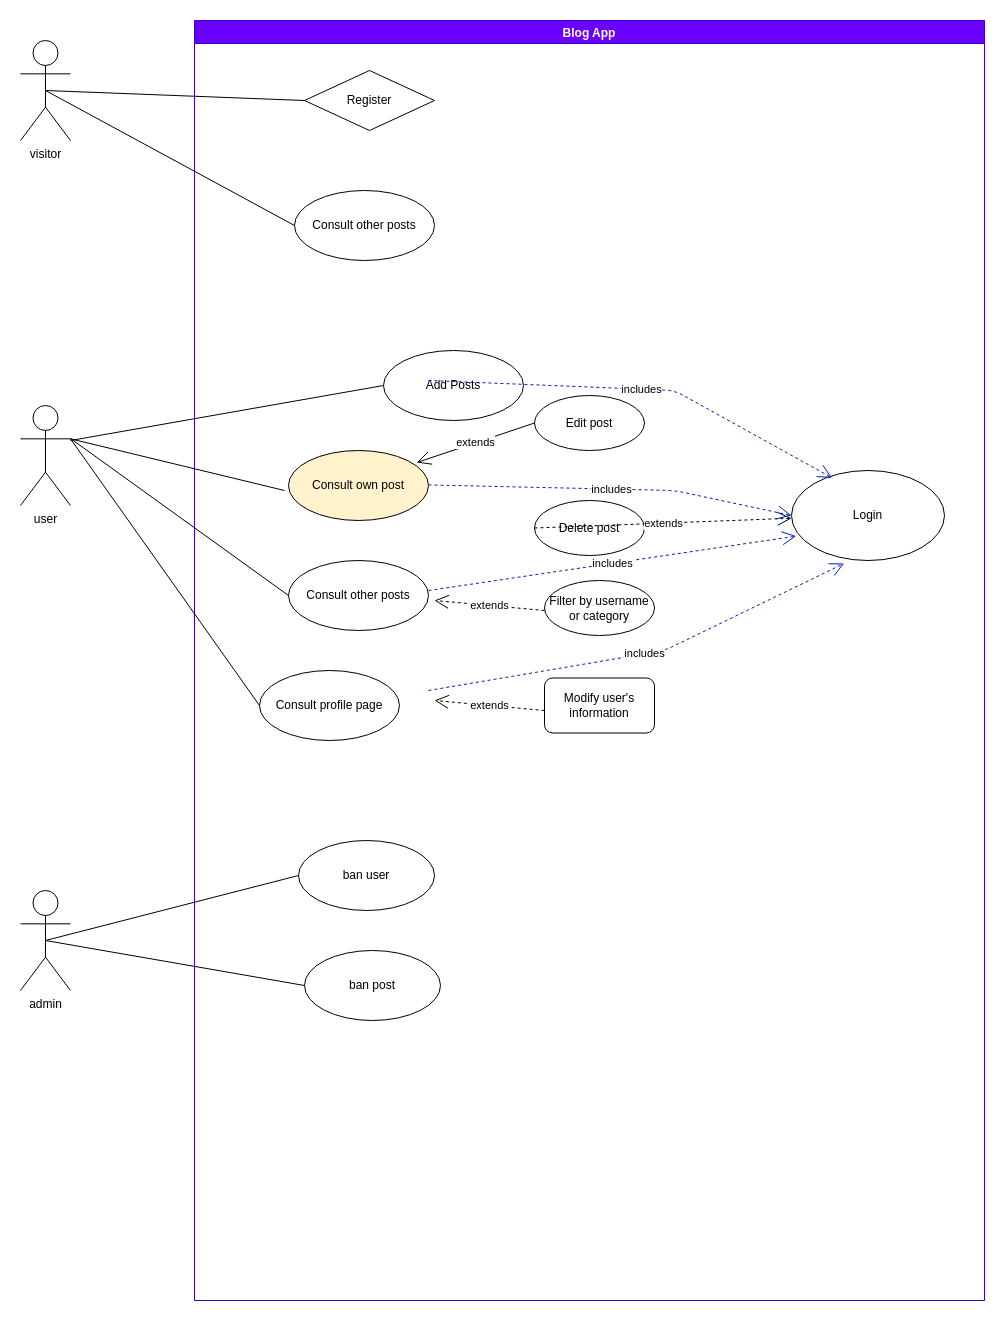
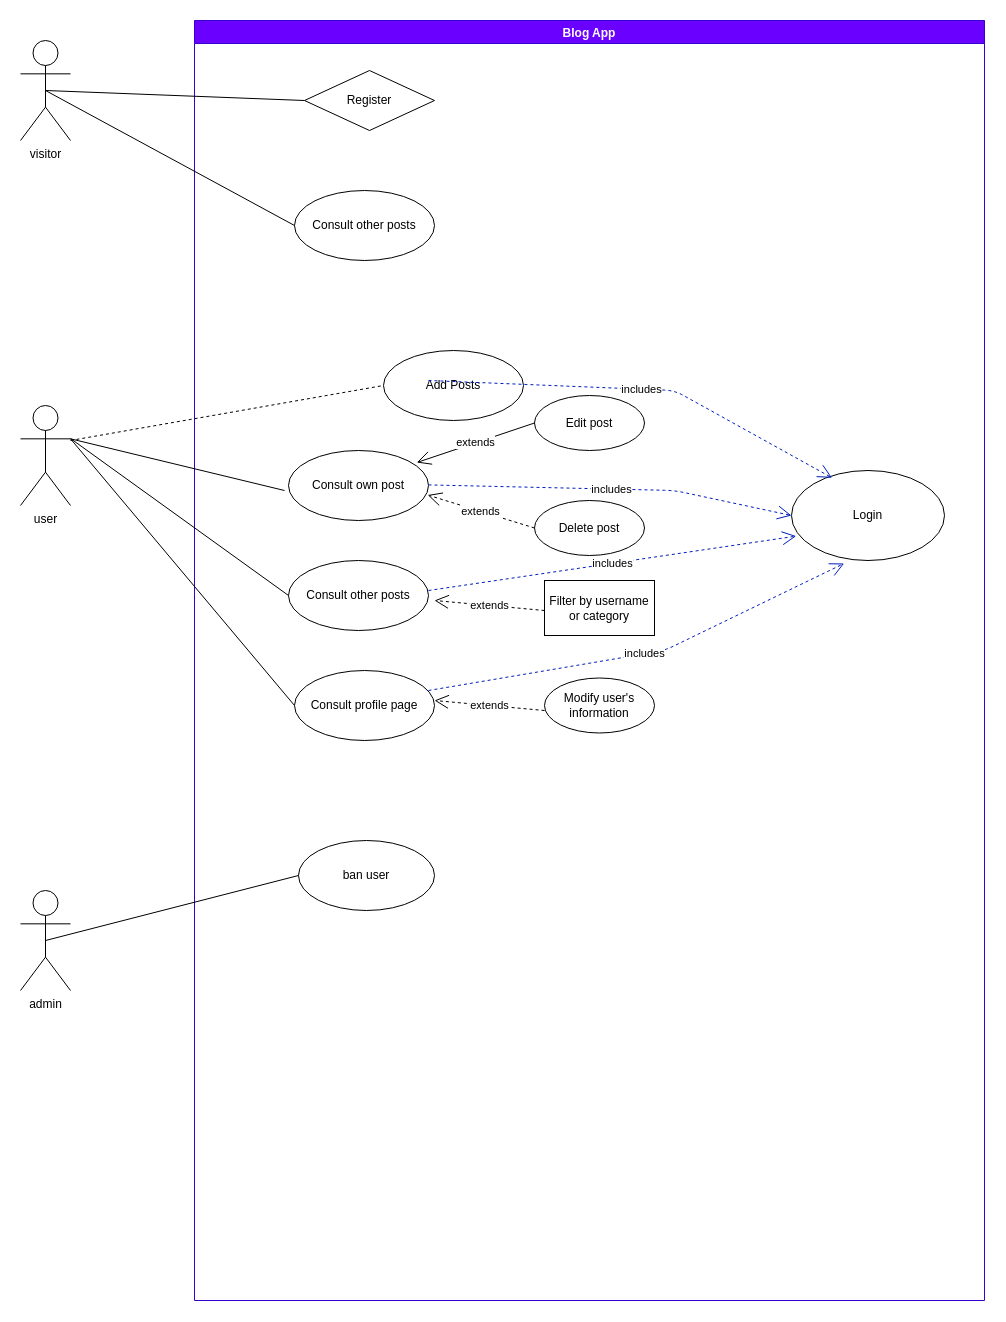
(231, 412) -> (231, 412)
(359, 486) -> (359, 486)
(691, 522) -> (483, 512)
(600, 608) -> (600, 608)
(330, 706) -> (365, 706)
(600, 706) -> (600, 706)
(176, 963) -> none
(373, 986) -> none
